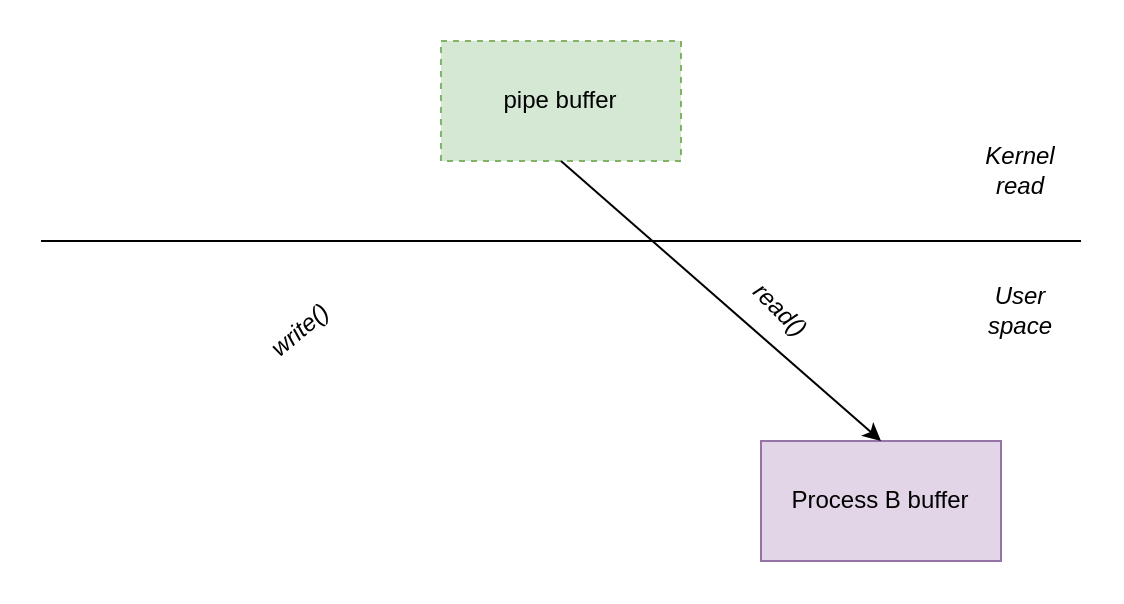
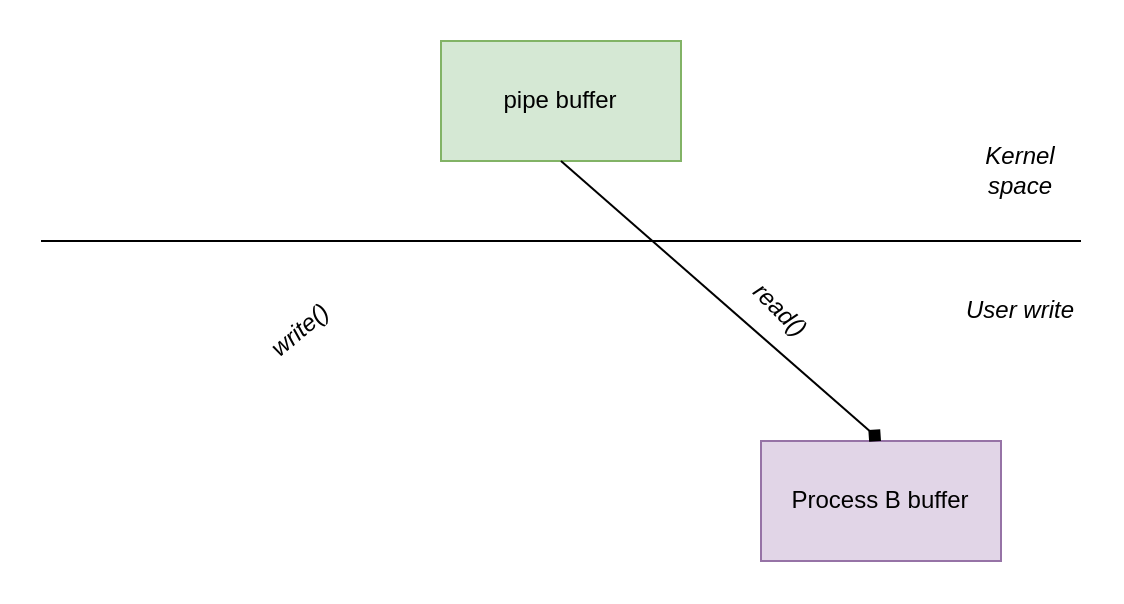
(561, 101) -> (561, 101)
(1021, 171) -> (1021, 171)
(1021, 311) -> (1021, 311)
(869, 431) -> (869, 430)
